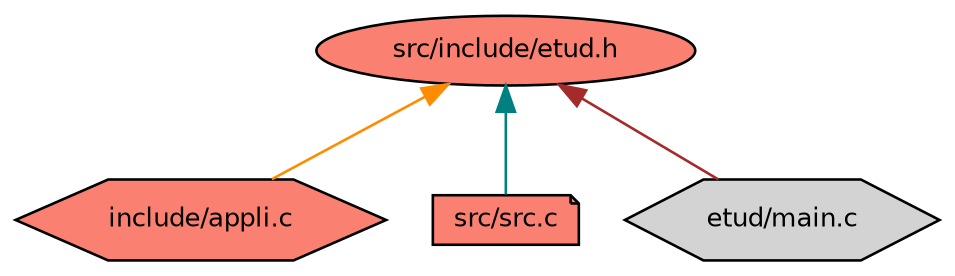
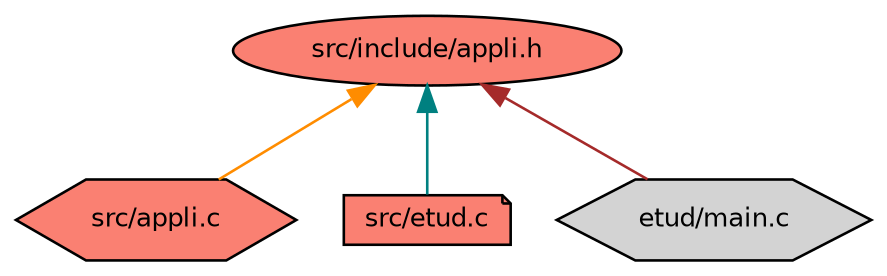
(506, 51) -> (427, 51)
(201, 220) -> (156, 220)
(506, 220) -> (427, 220)
